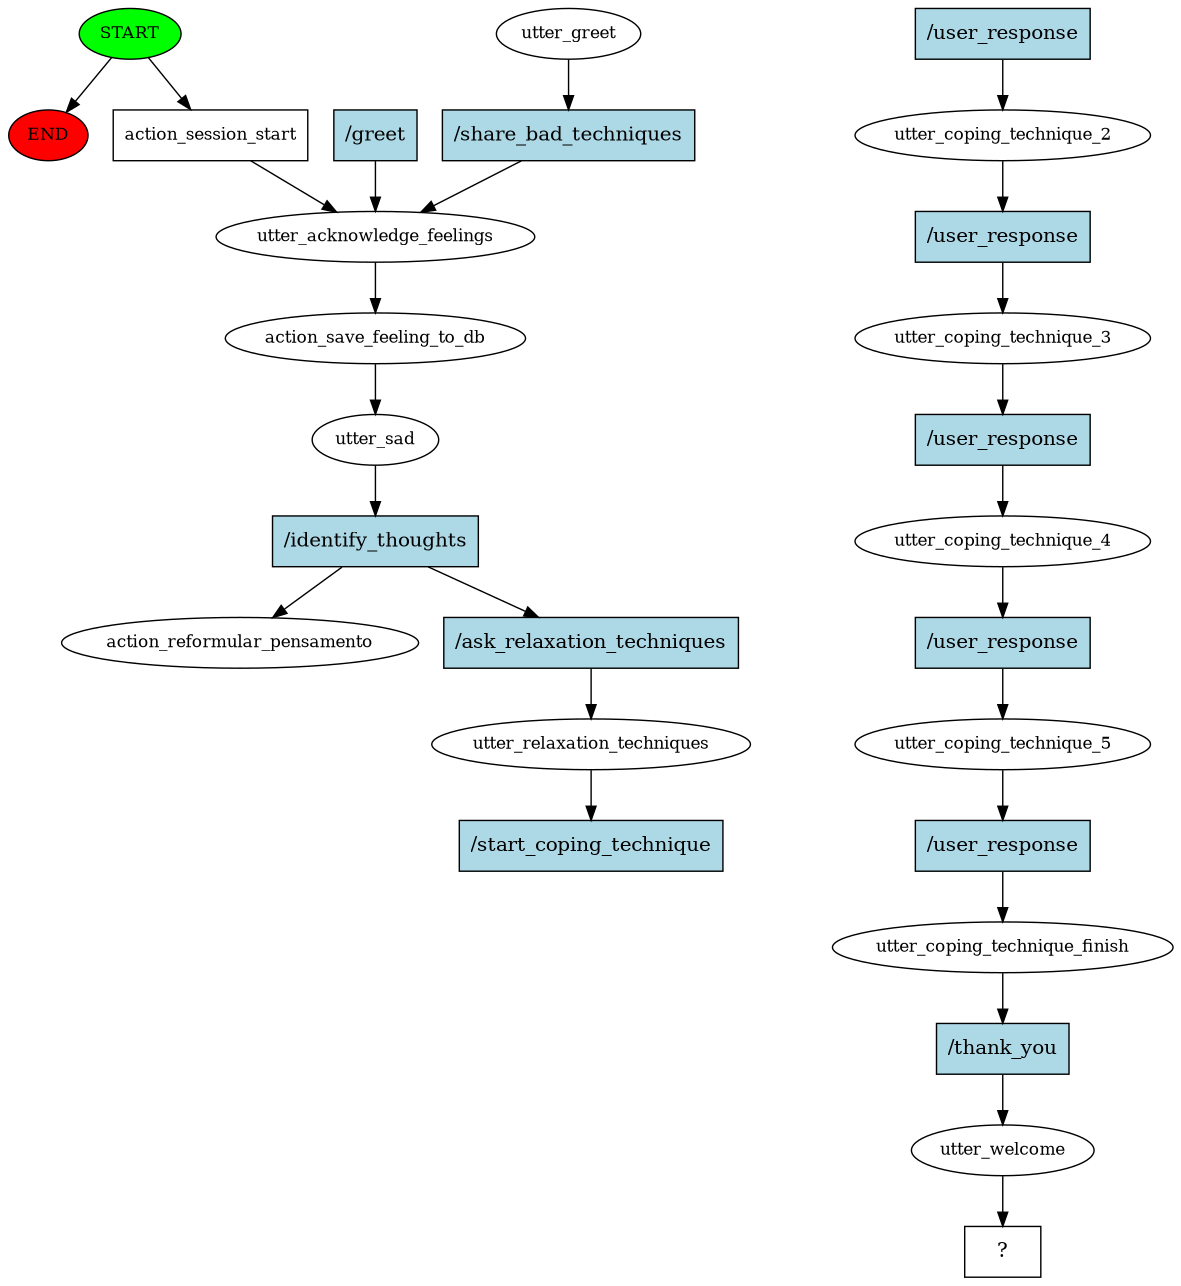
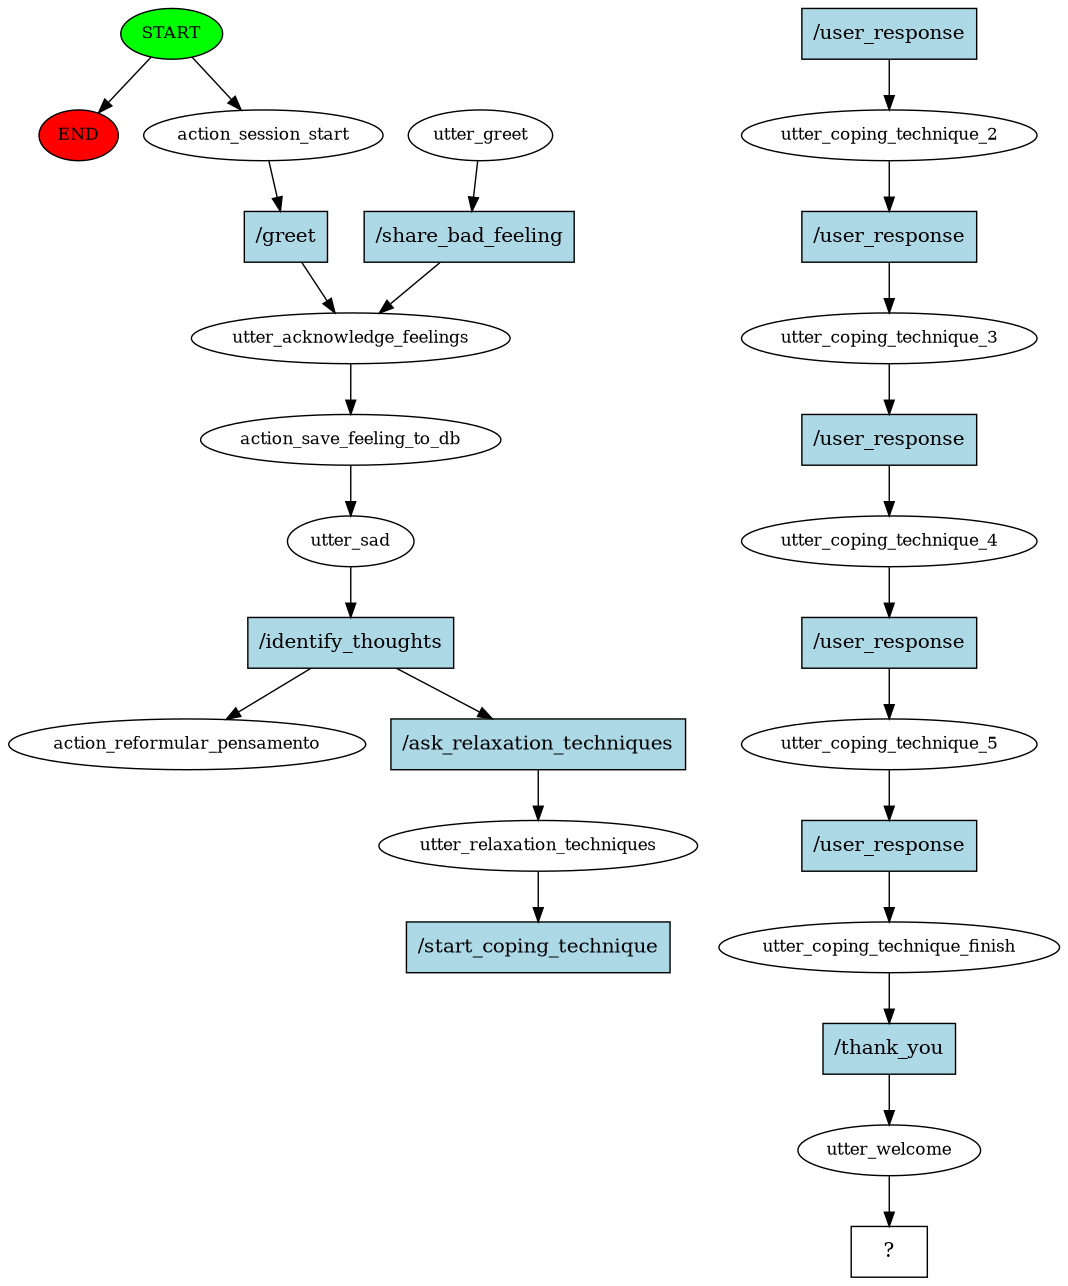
(210, 135) -> (263, 135)
(569, 135) -> (469, 237)
(287, 183) -> (273, 179)
